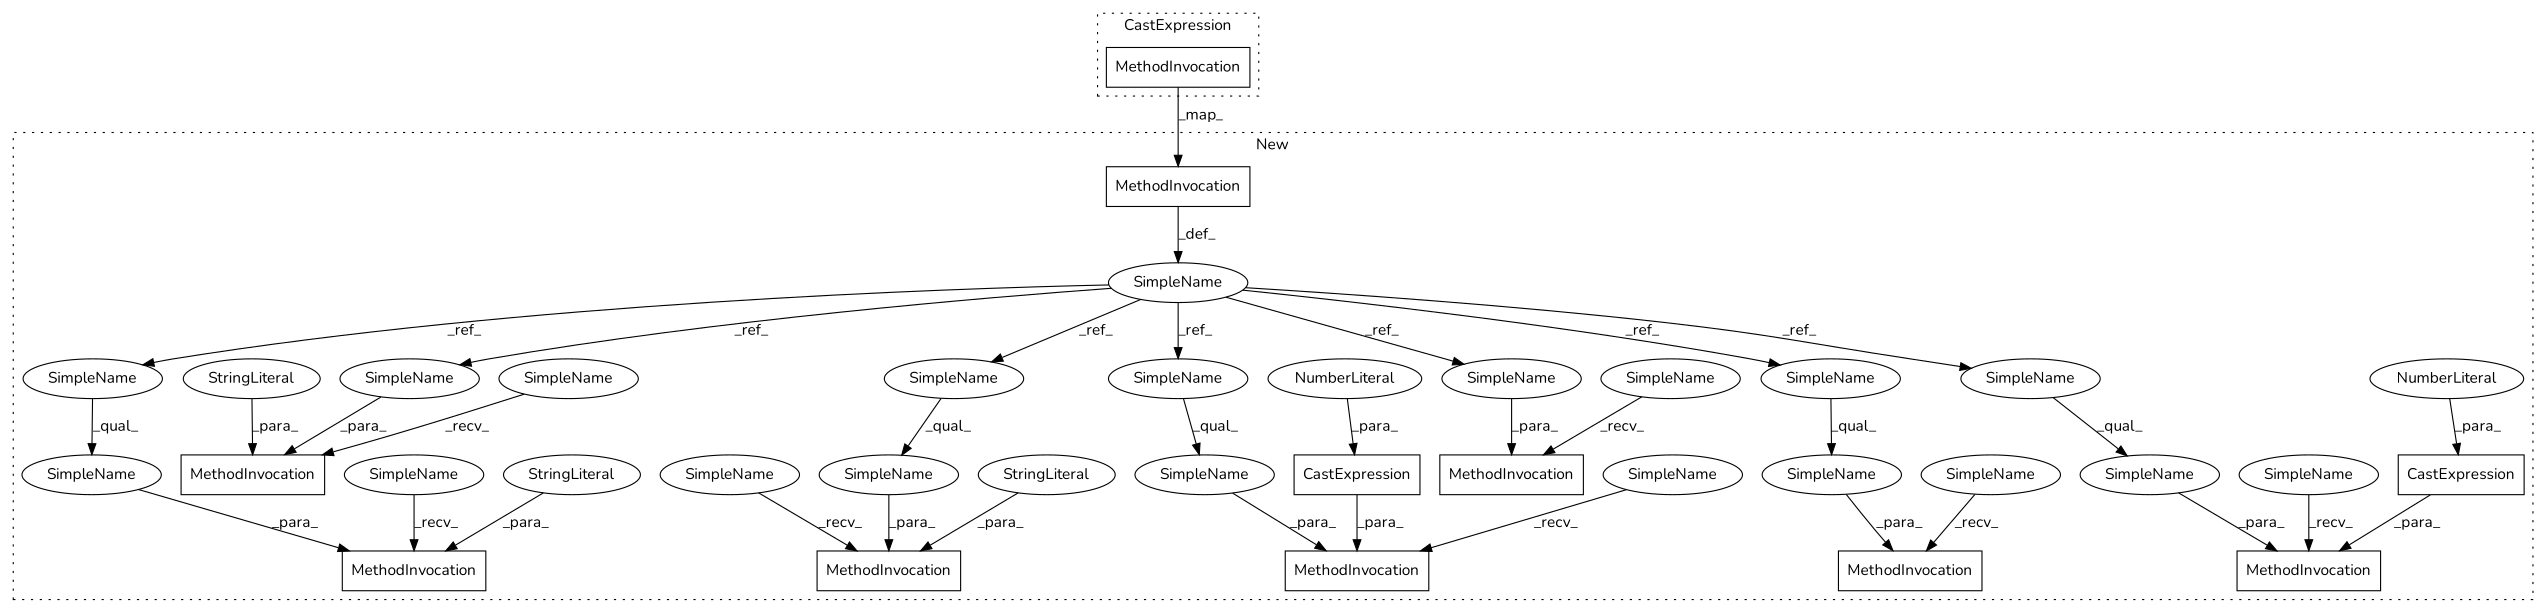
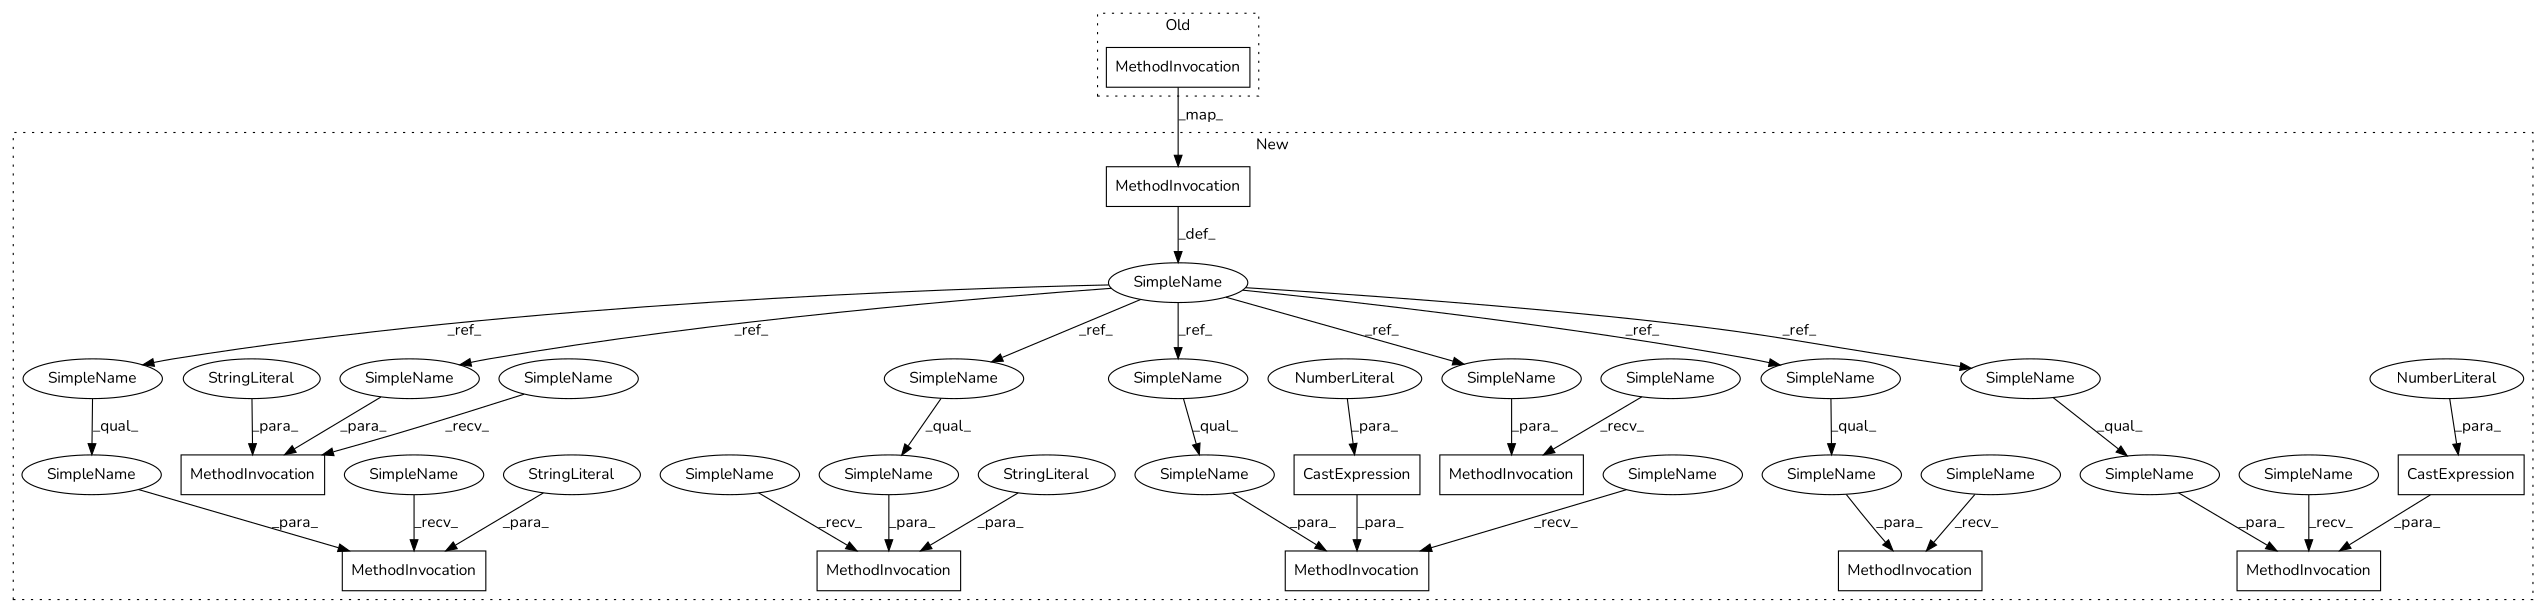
(1178, 26) -> (1178, 26)
